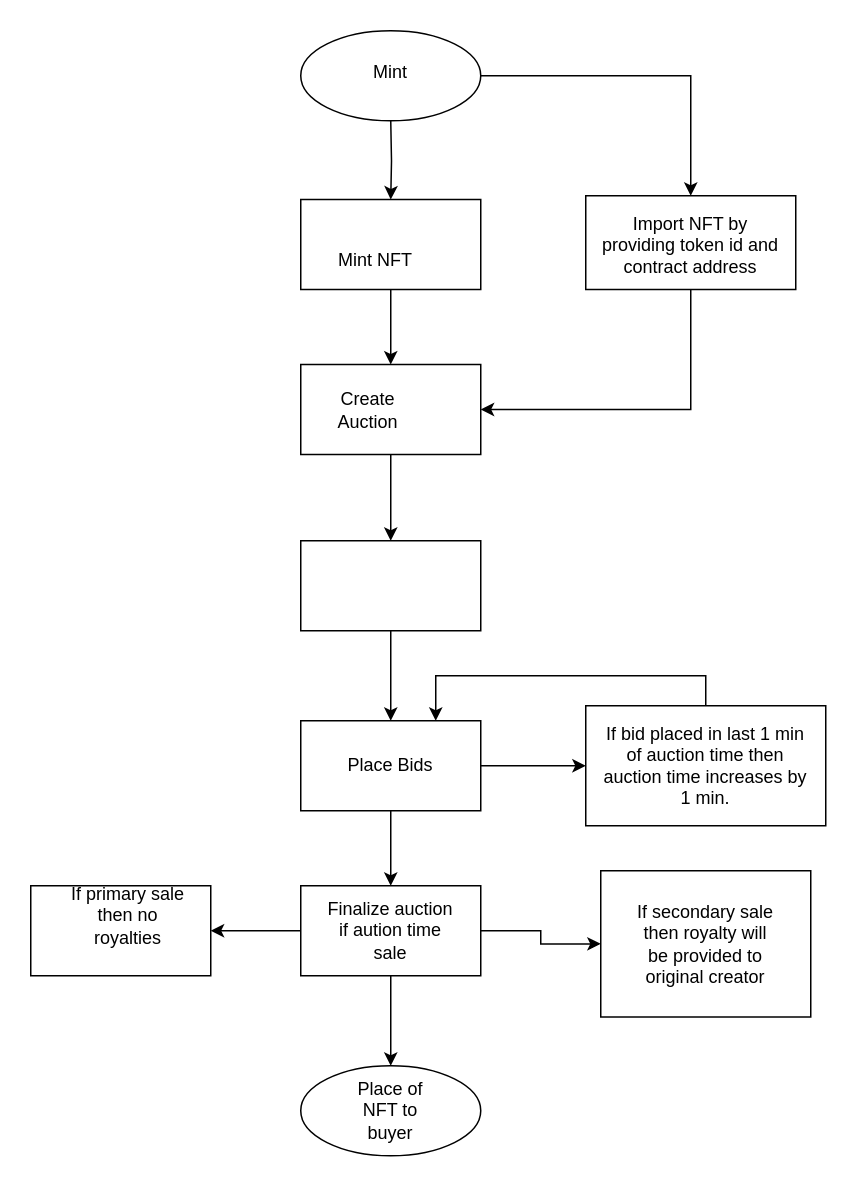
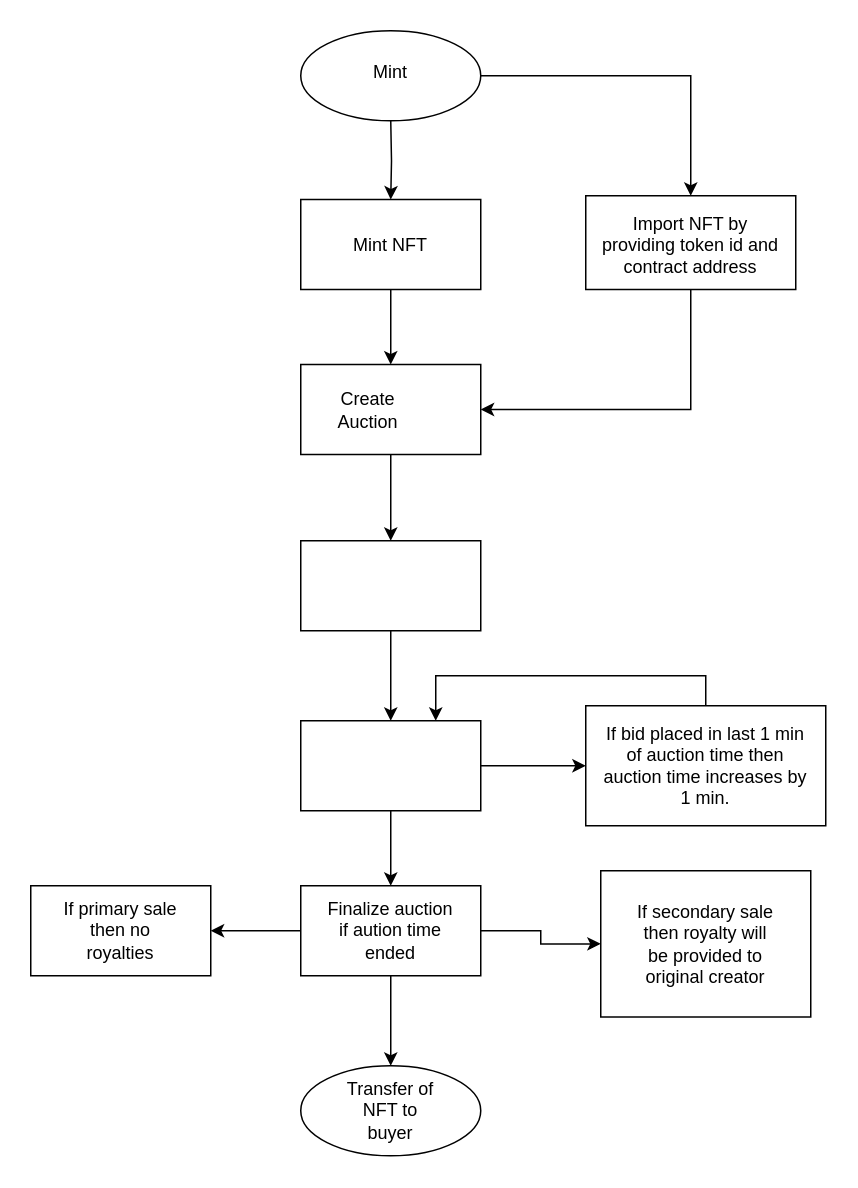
(376, 260) -> (391, 245)
(391, 766) -> none
(128, 916) -> (121, 931)
(391, 931) -> (391, 931)
(391, 1111) -> (391, 1111)
